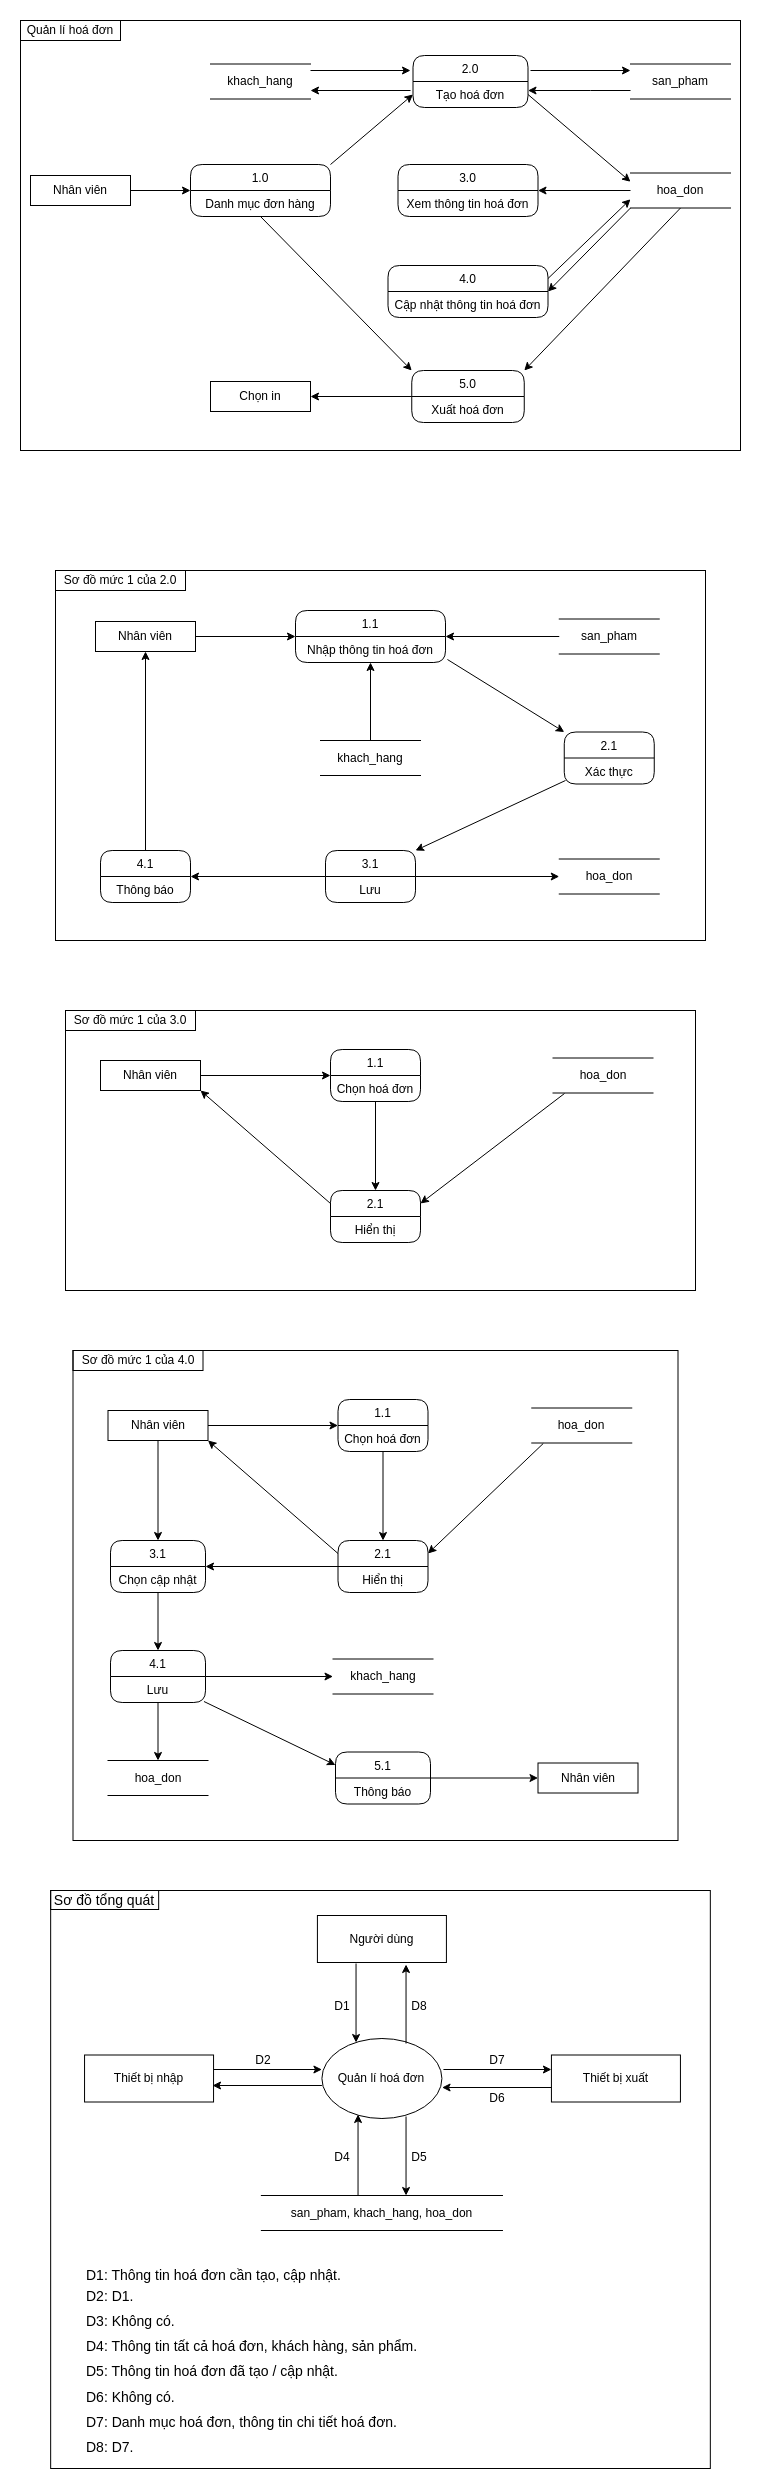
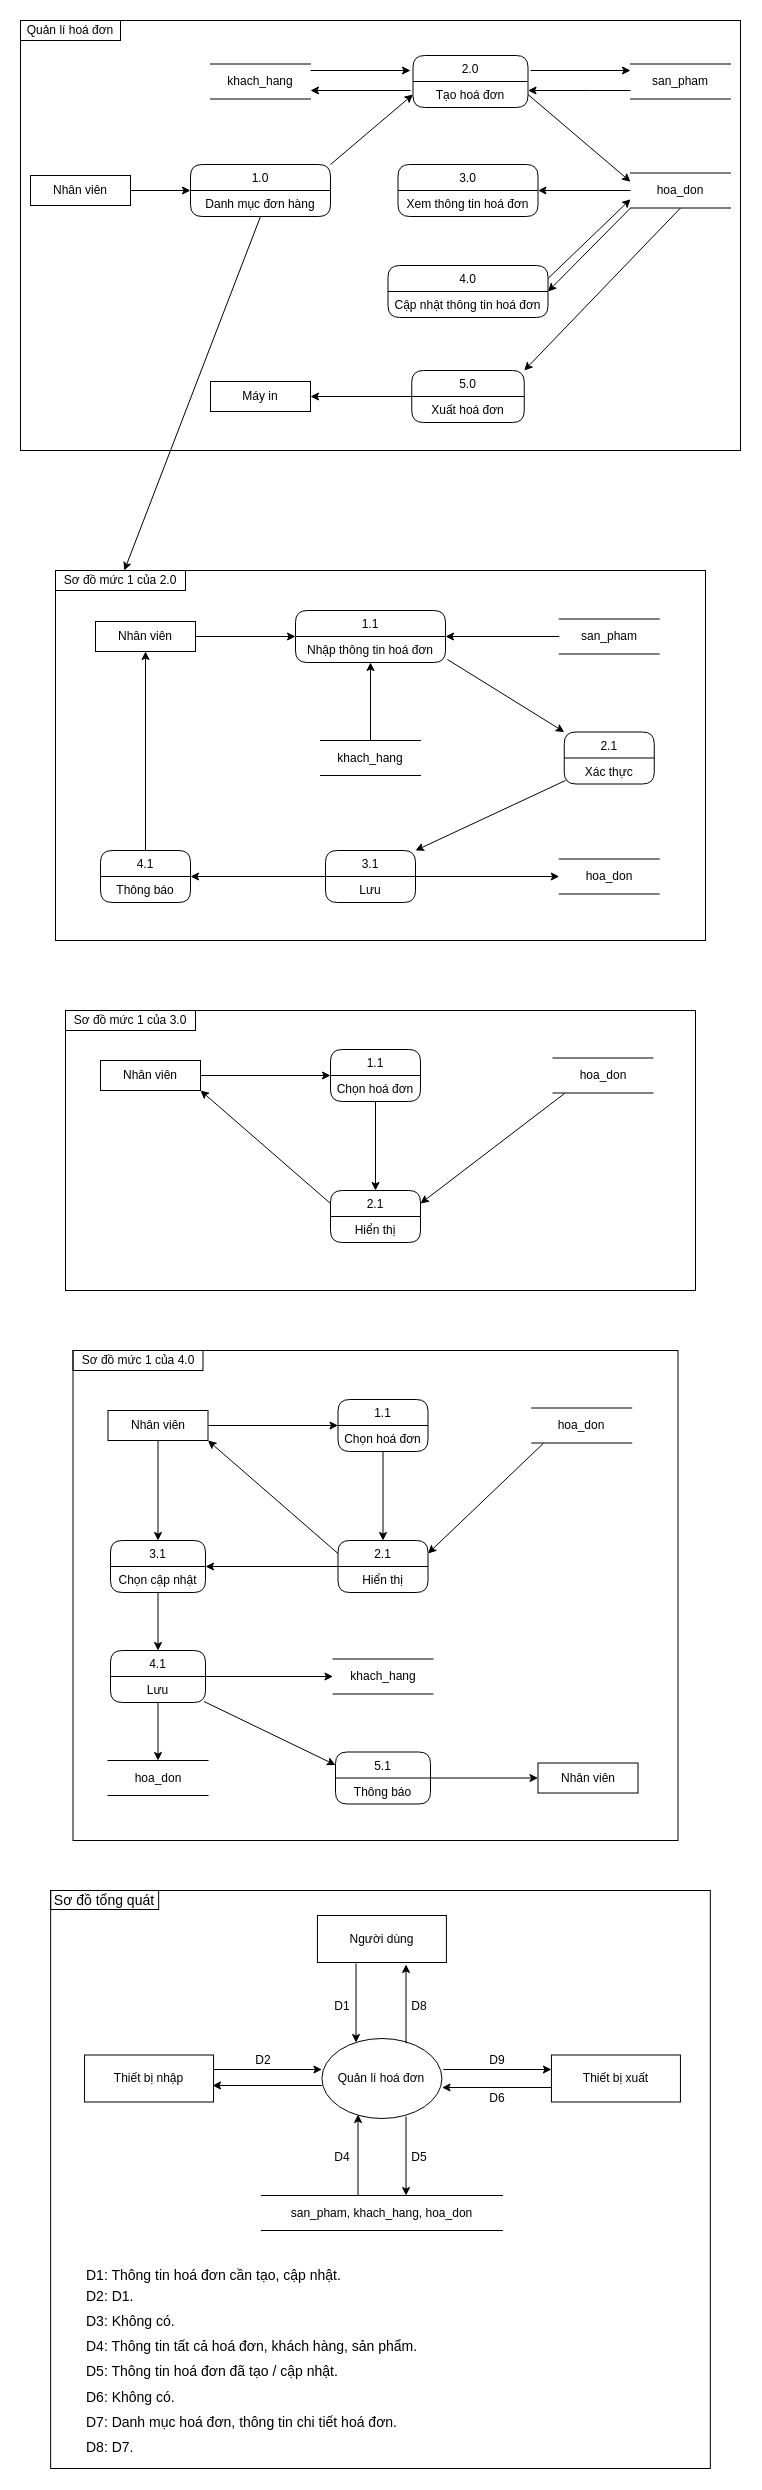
(334, 291) -> (194, 391)
(261, 397) -> (261, 397)
(498, 2061) -> (498, 2061)
